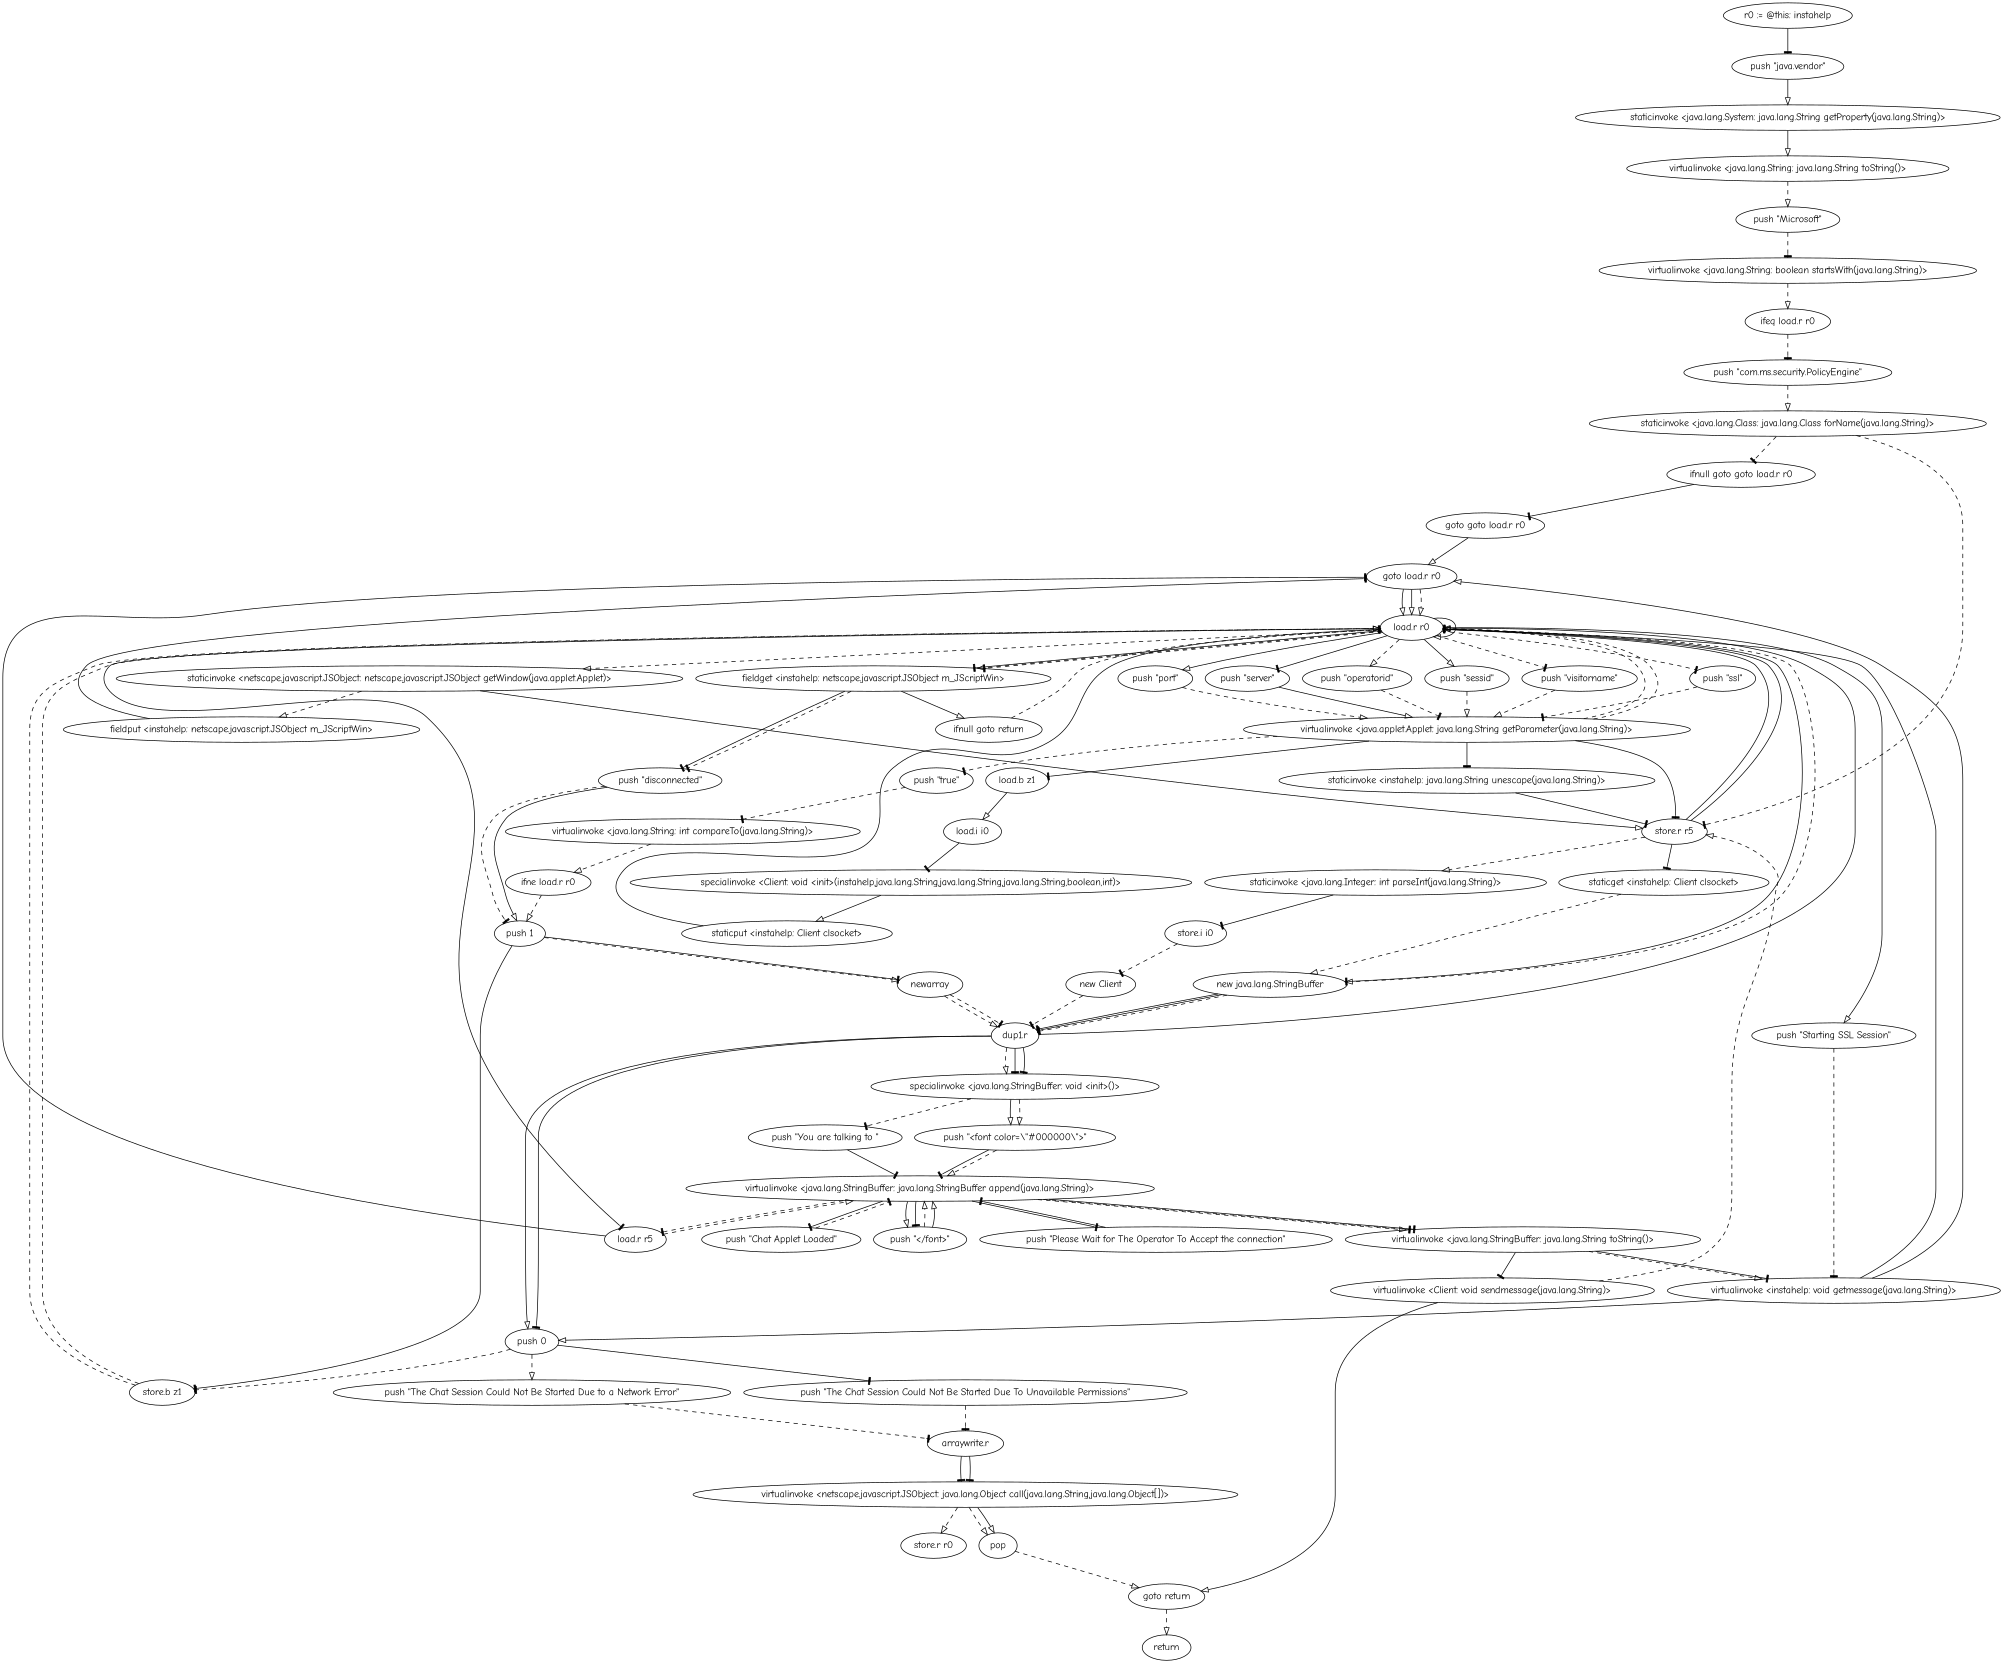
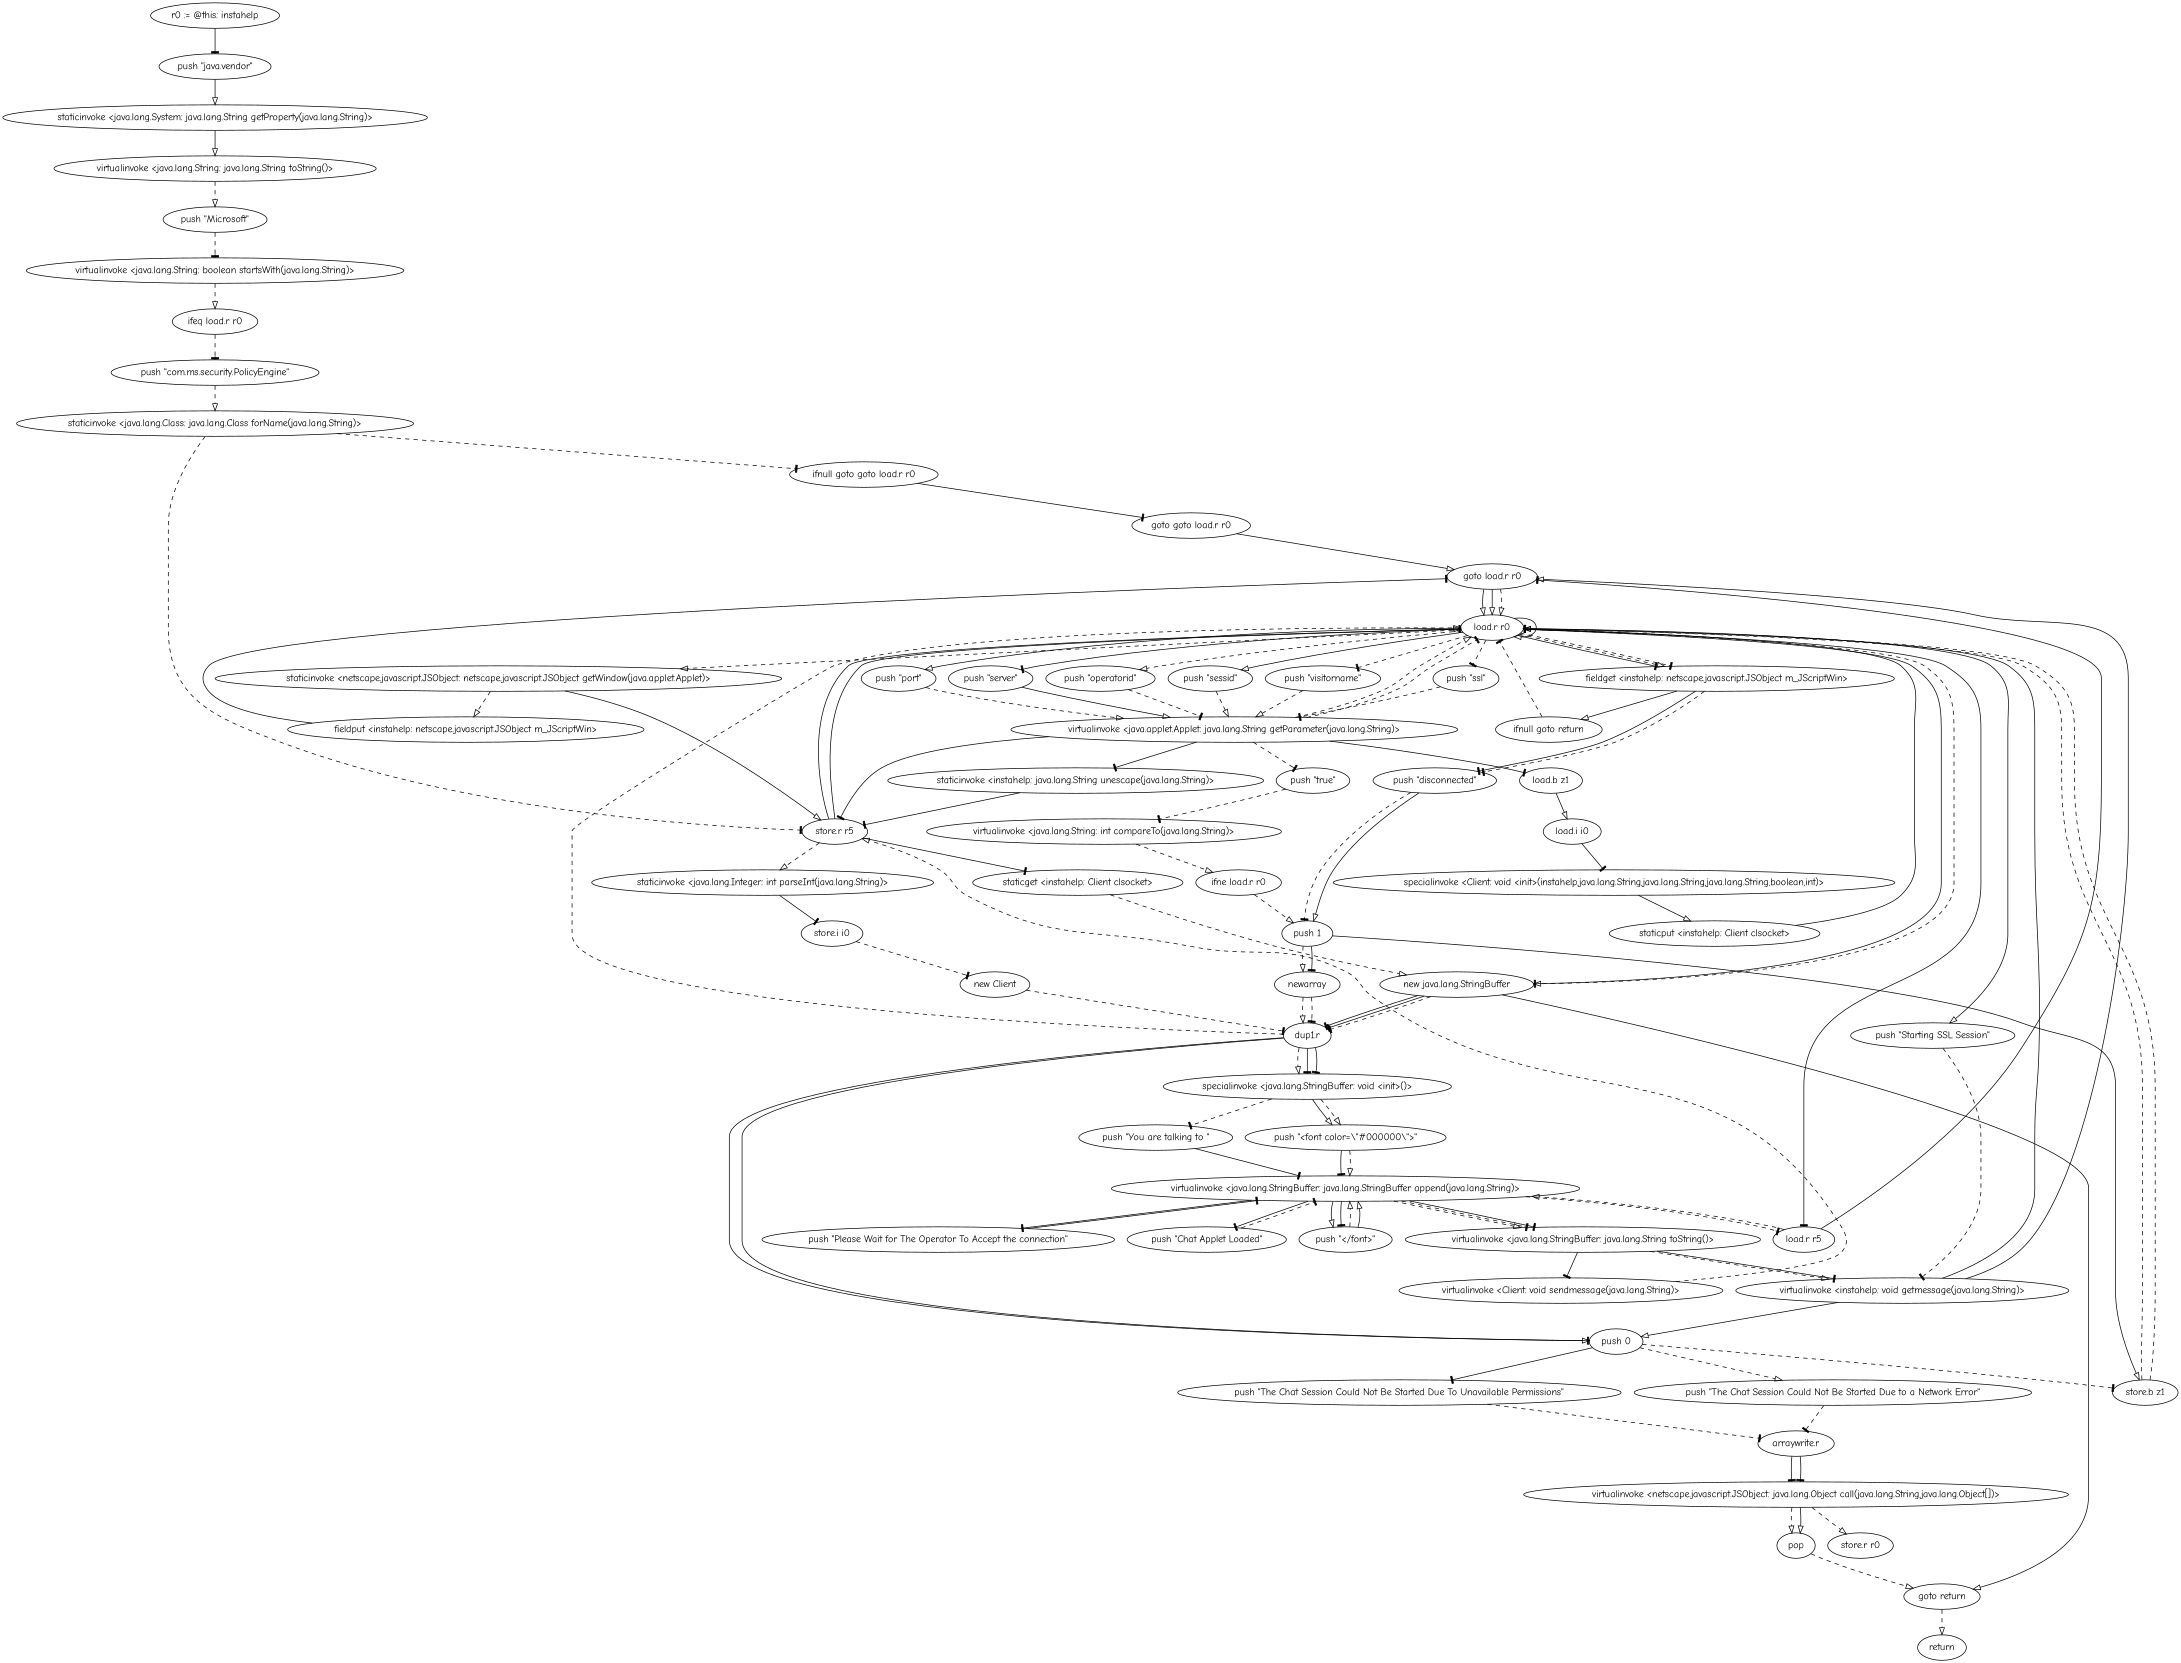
(1741, 938) -> (613, 801)
(480, 1271) -> (1857, 987)
(1335, 1456) -> (2024, 1139)
